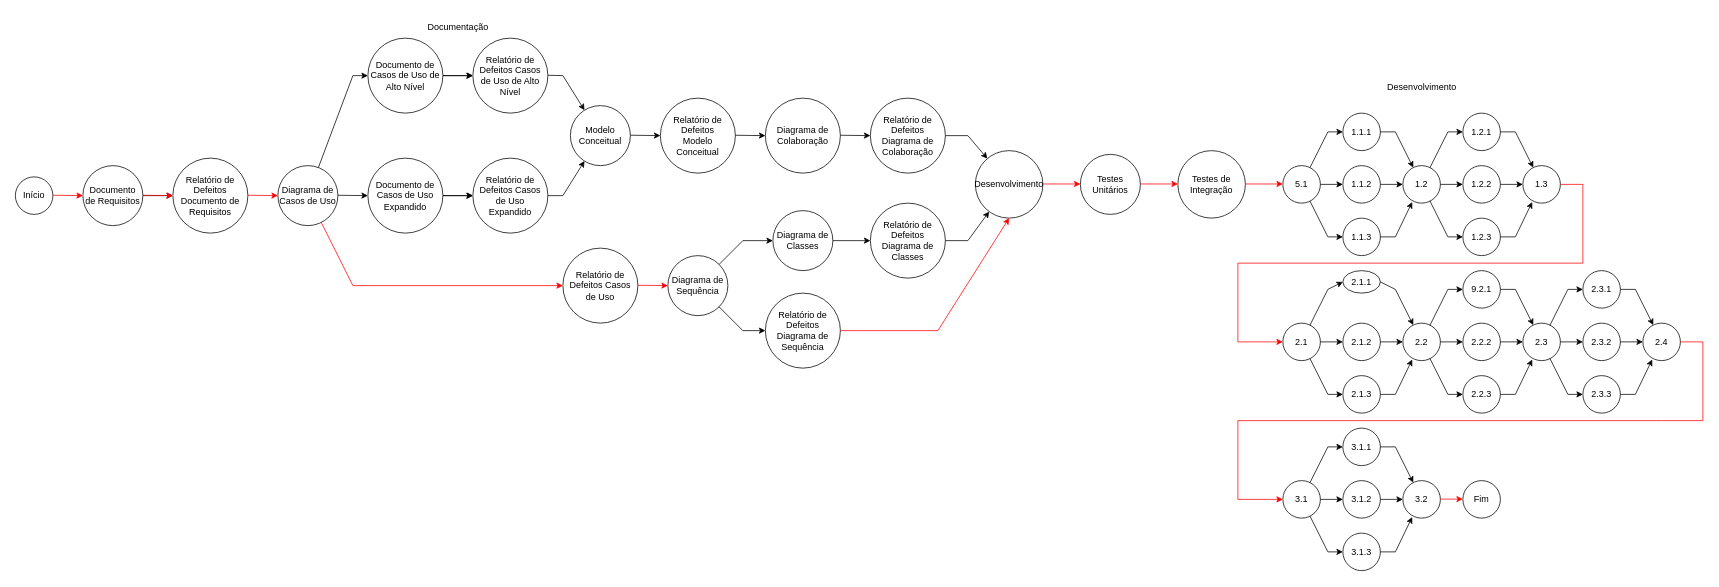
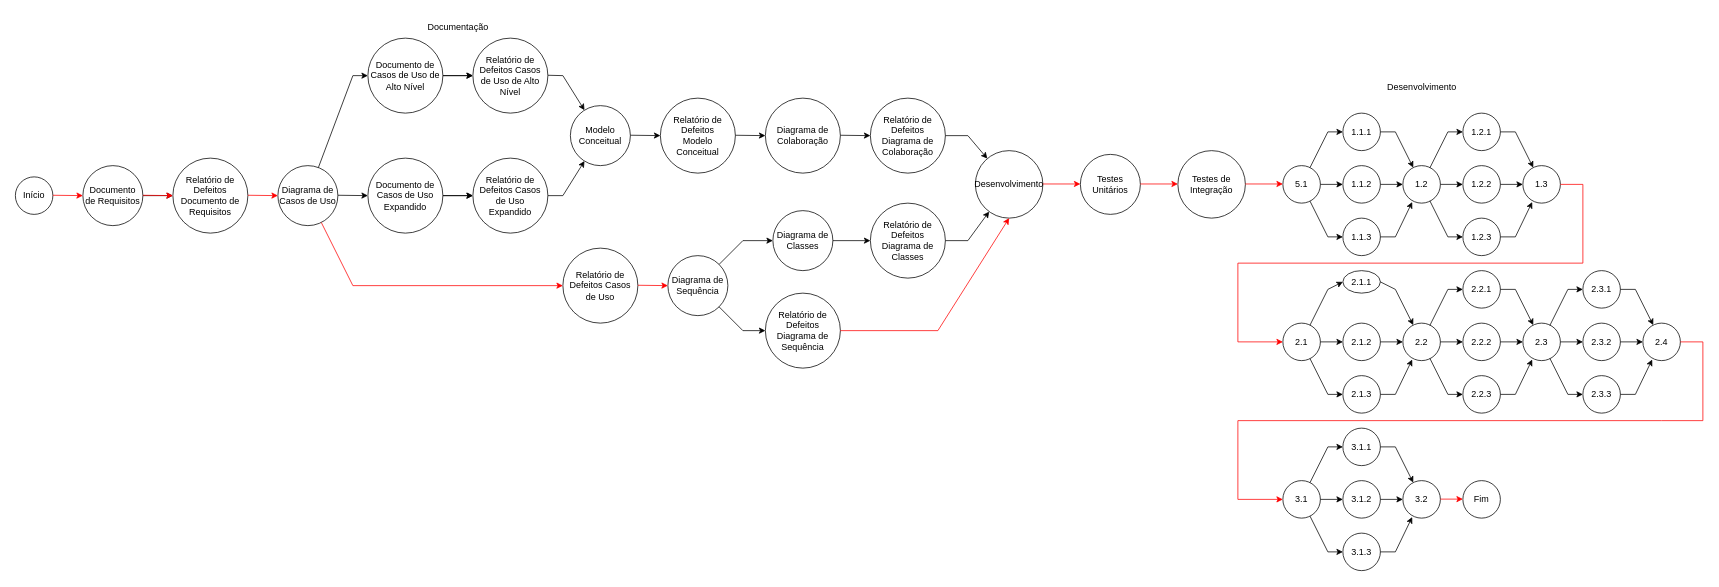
(1482, 289) -> (1482, 289)
